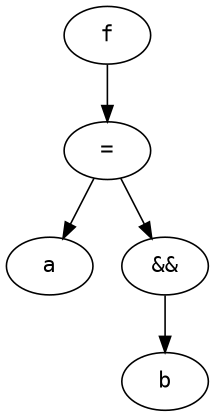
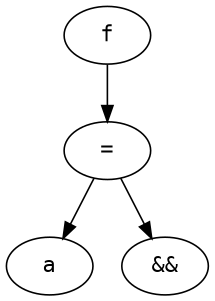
(165, 381) -> none
